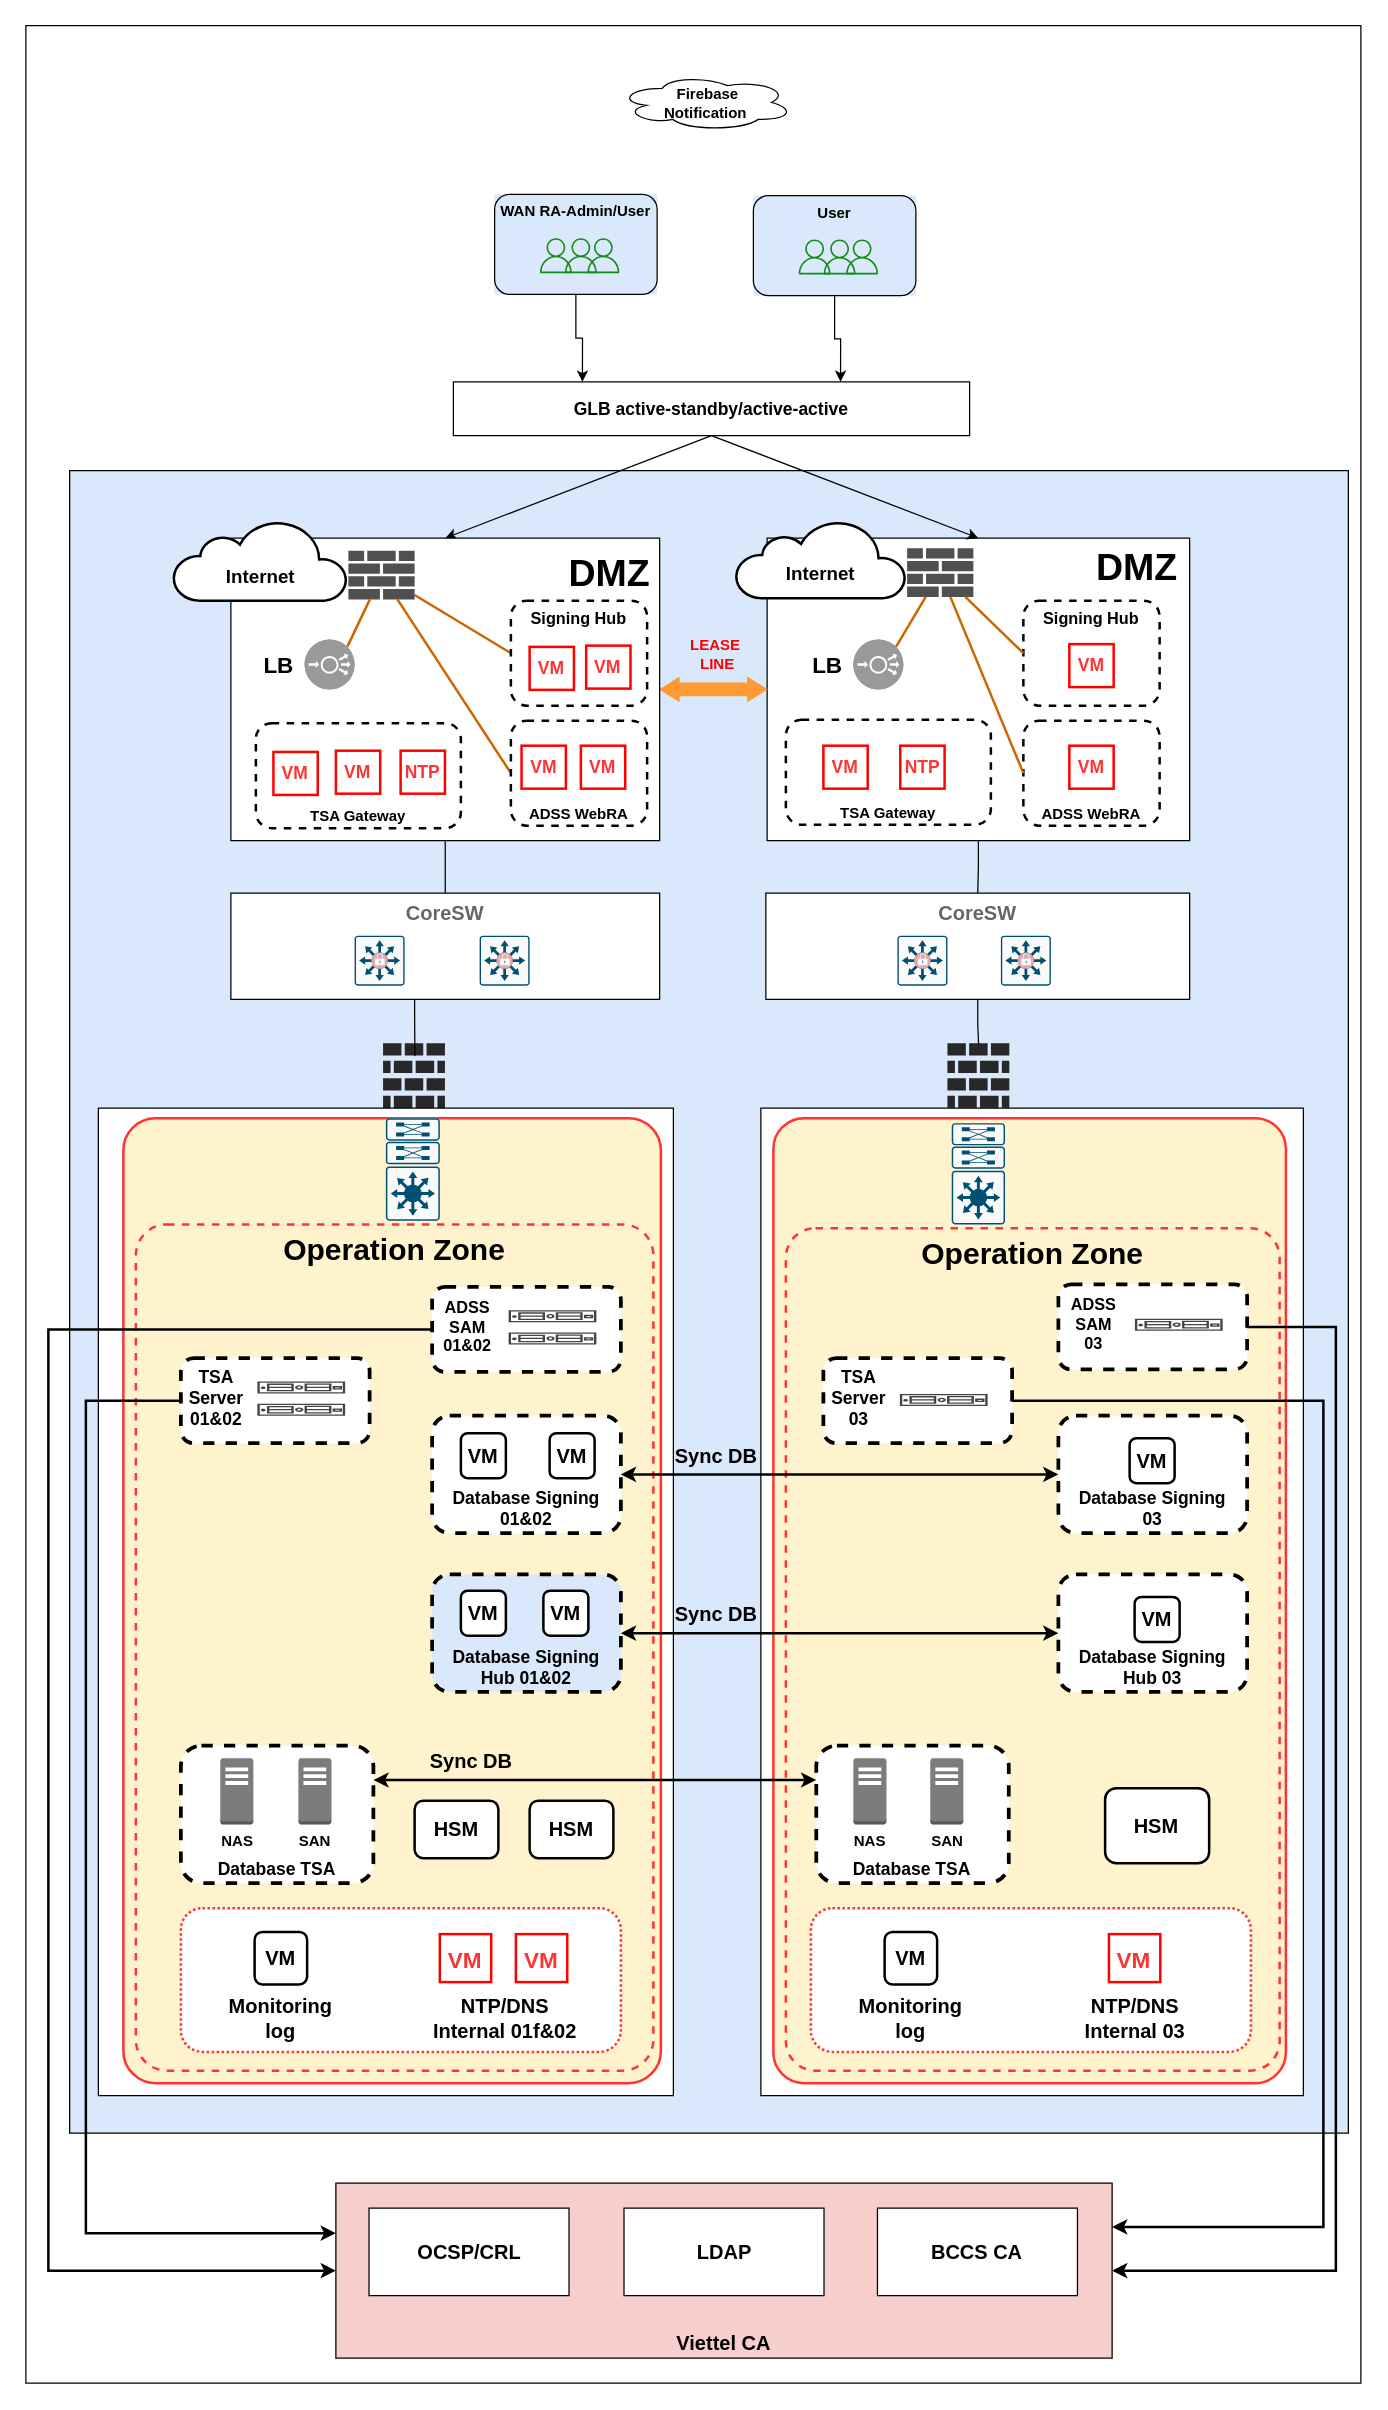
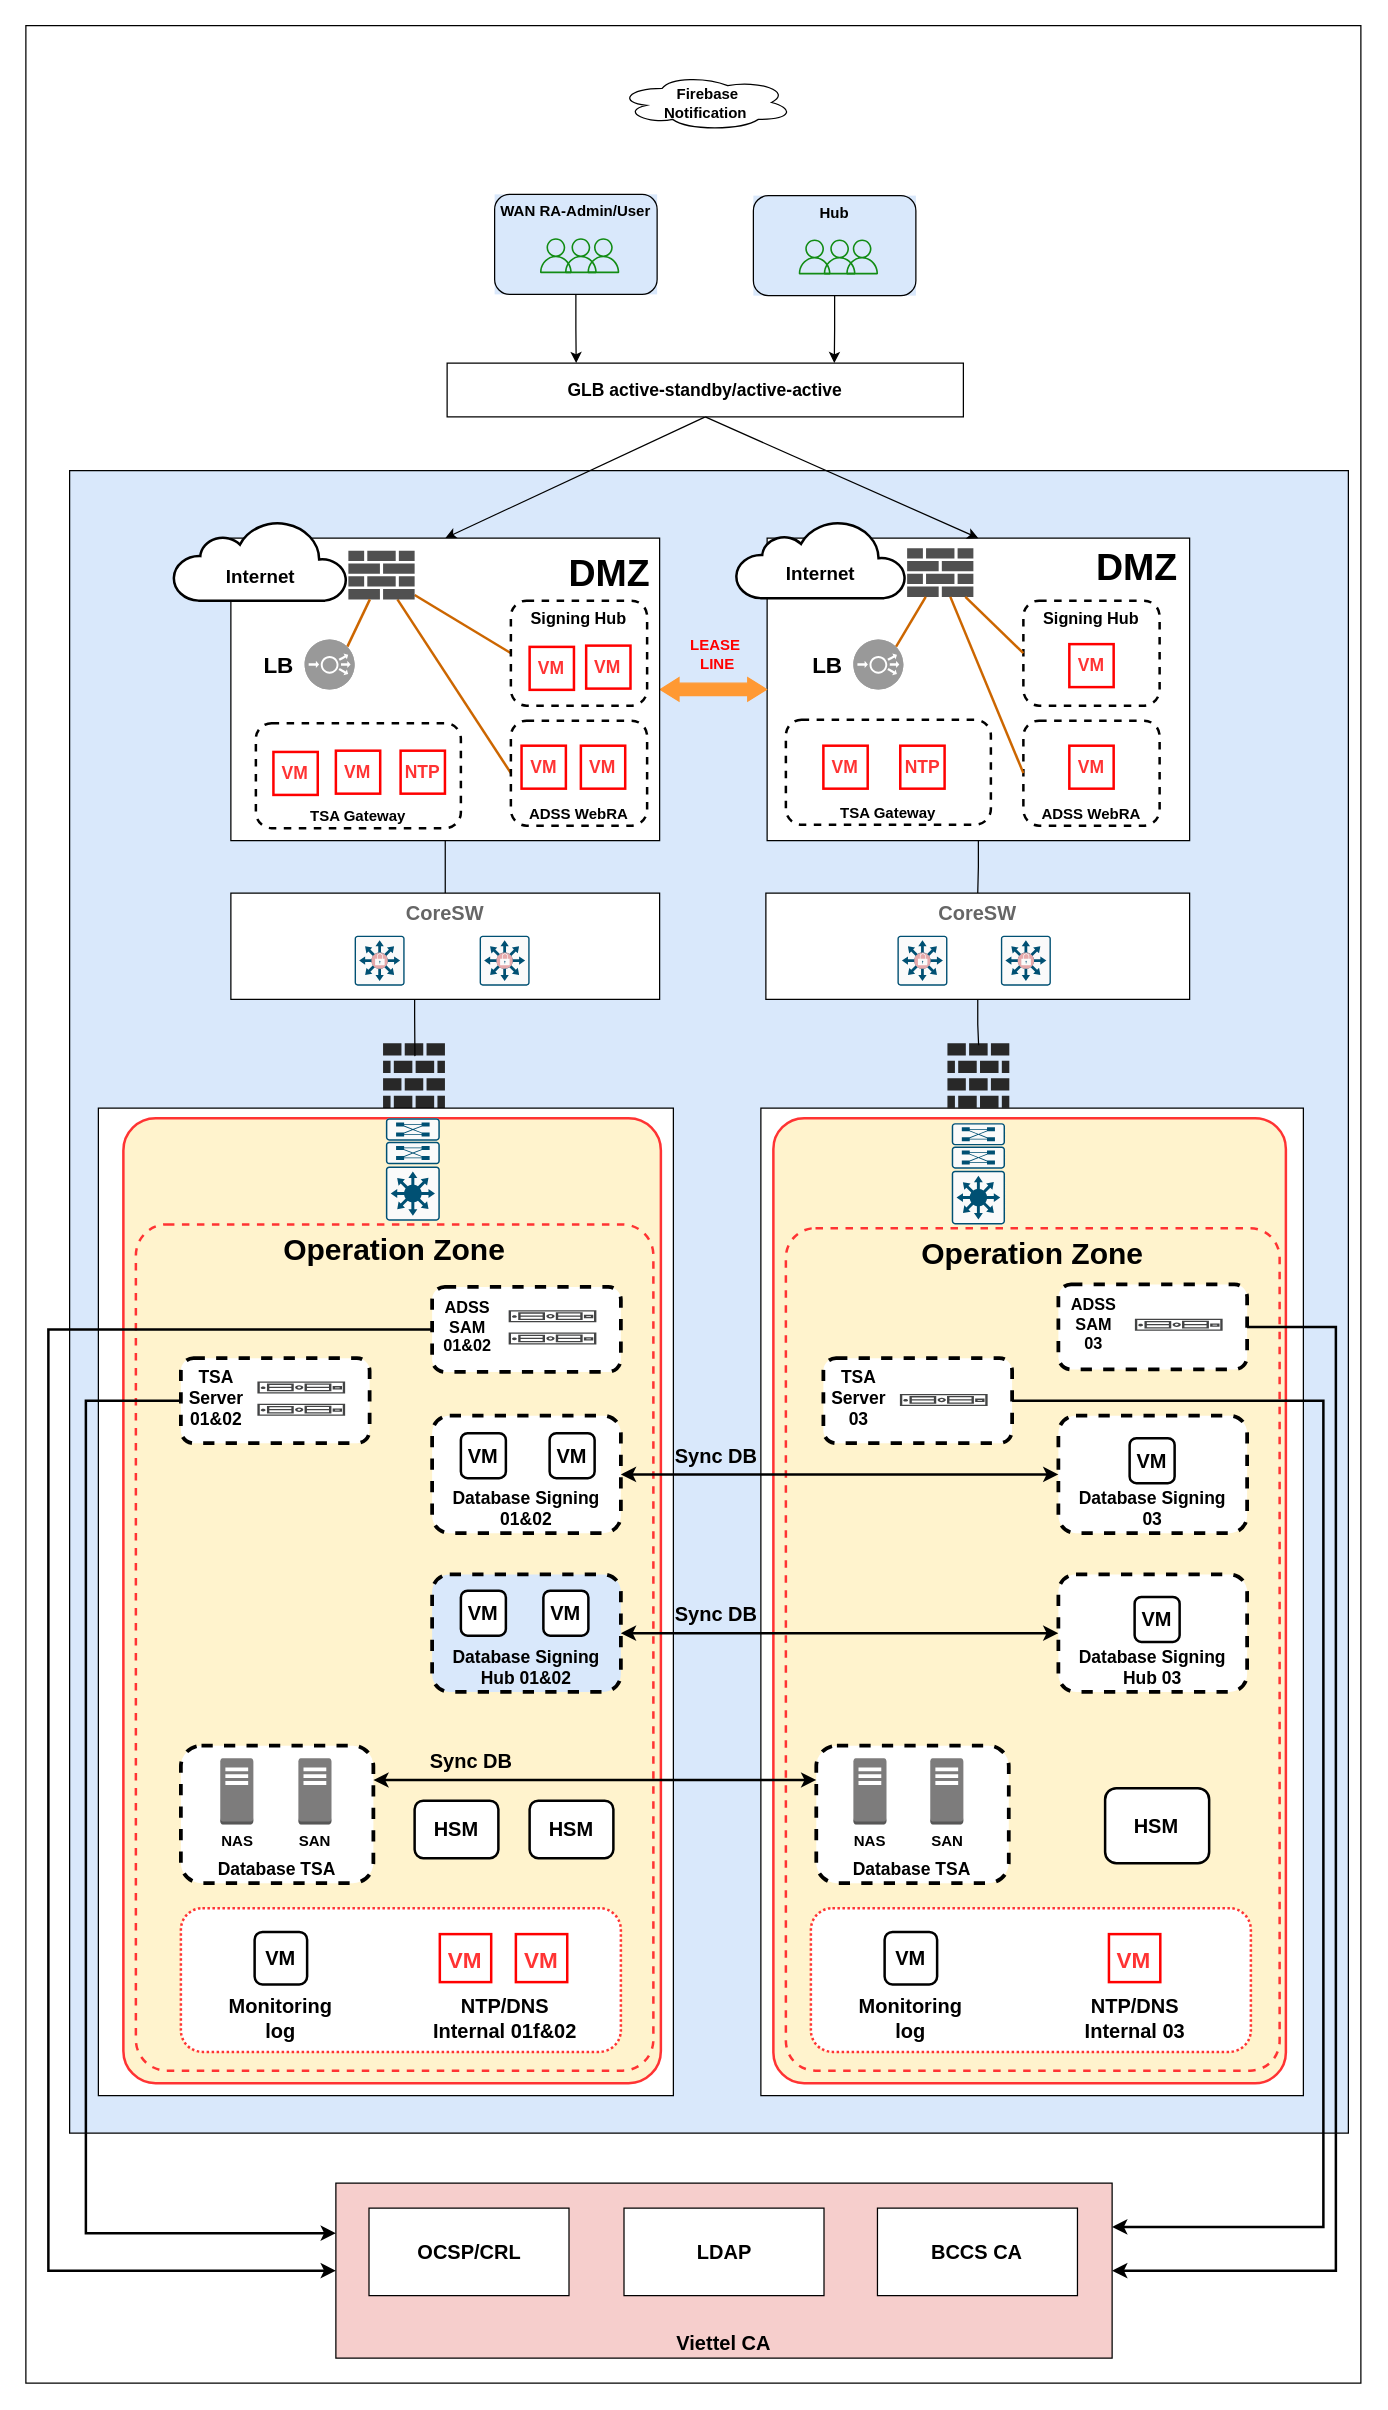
(834, 213) -> (834, 213)
(711, 409) -> (705, 390)
